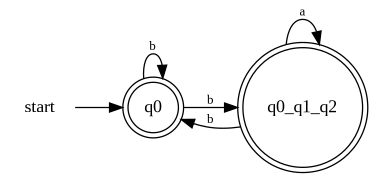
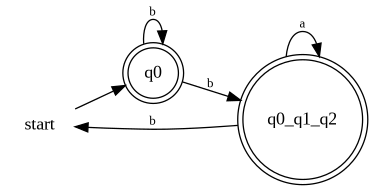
(217, 128) -> (163, 129)
